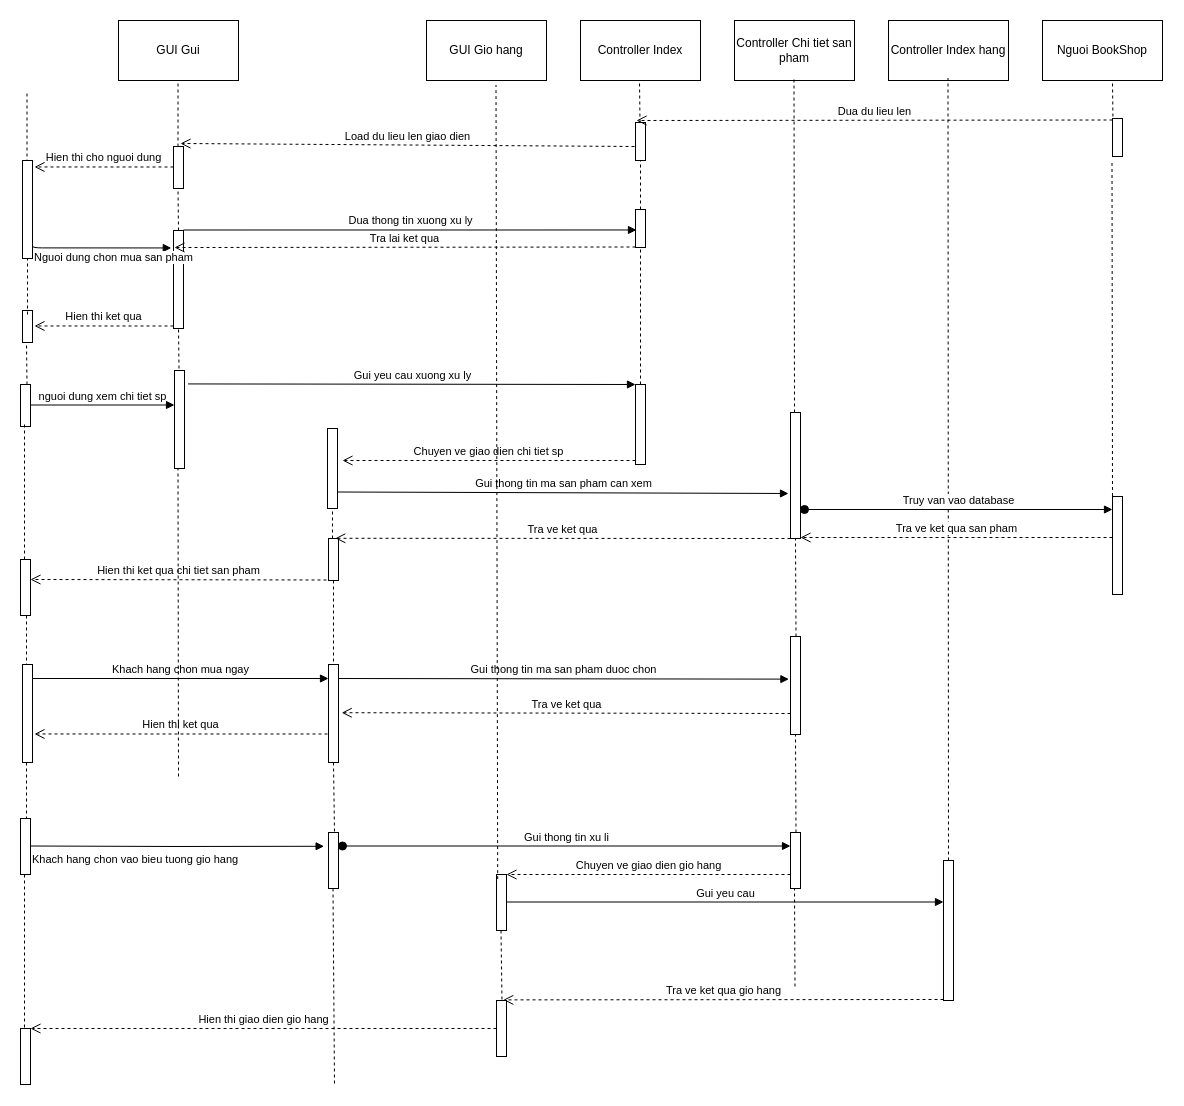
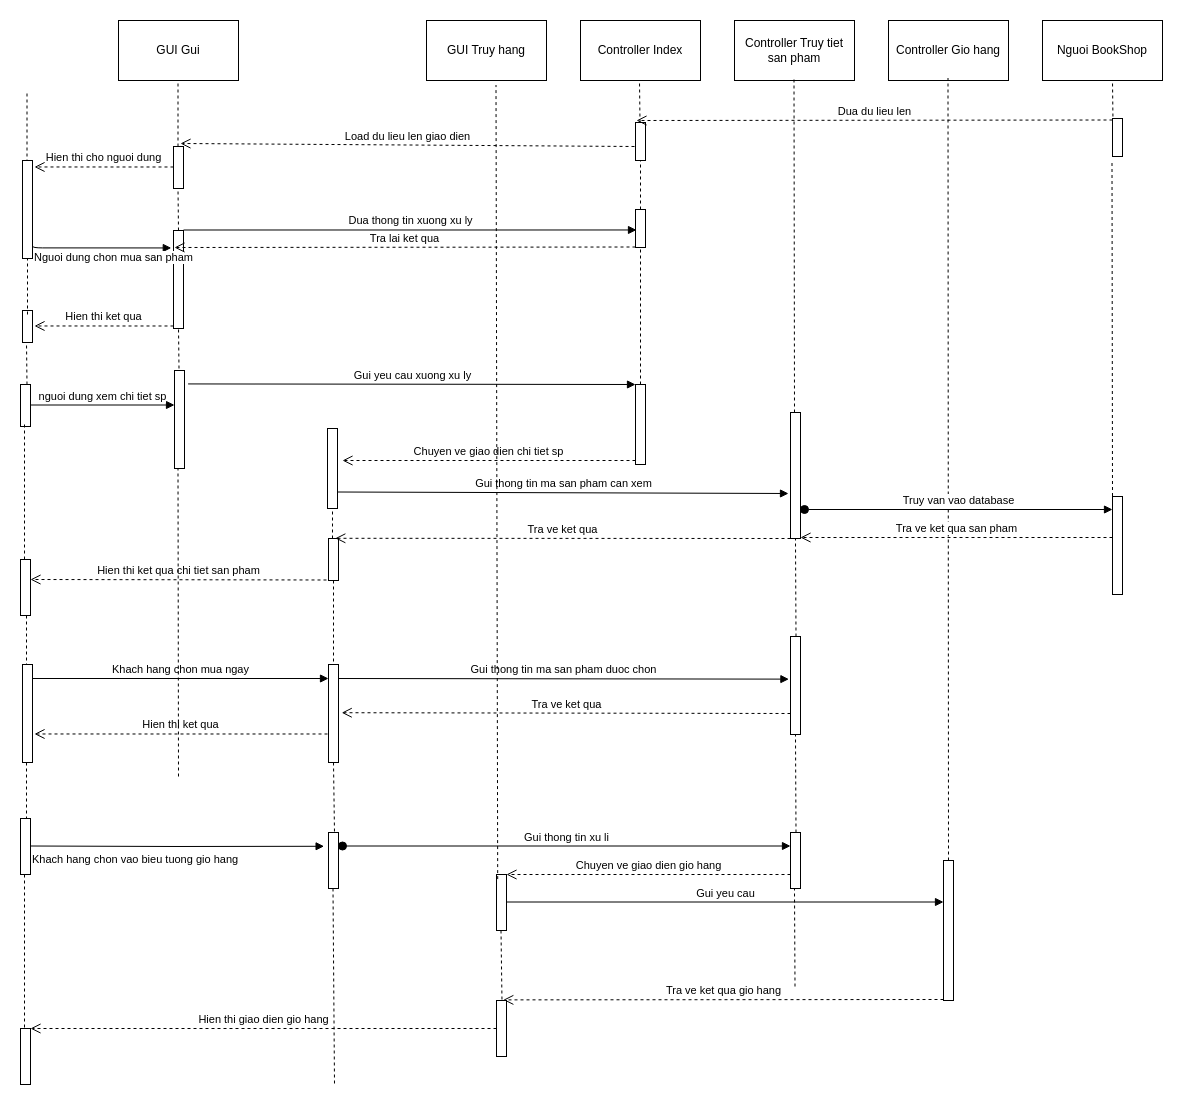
(487, 51) -> (487, 51)
(795, 51) -> (795, 51)
(949, 51) -> (949, 51)
